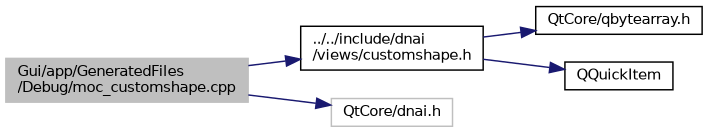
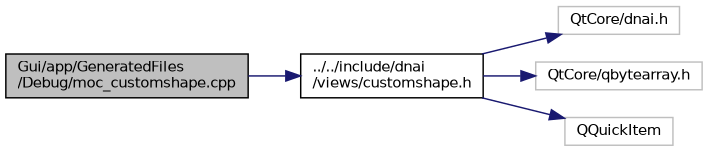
(619, 20) -> (619, 76)
(619, 76) -> (619, 131)
(127, 80) -> (127, 76)
(282, 99) -> (514, 46)
